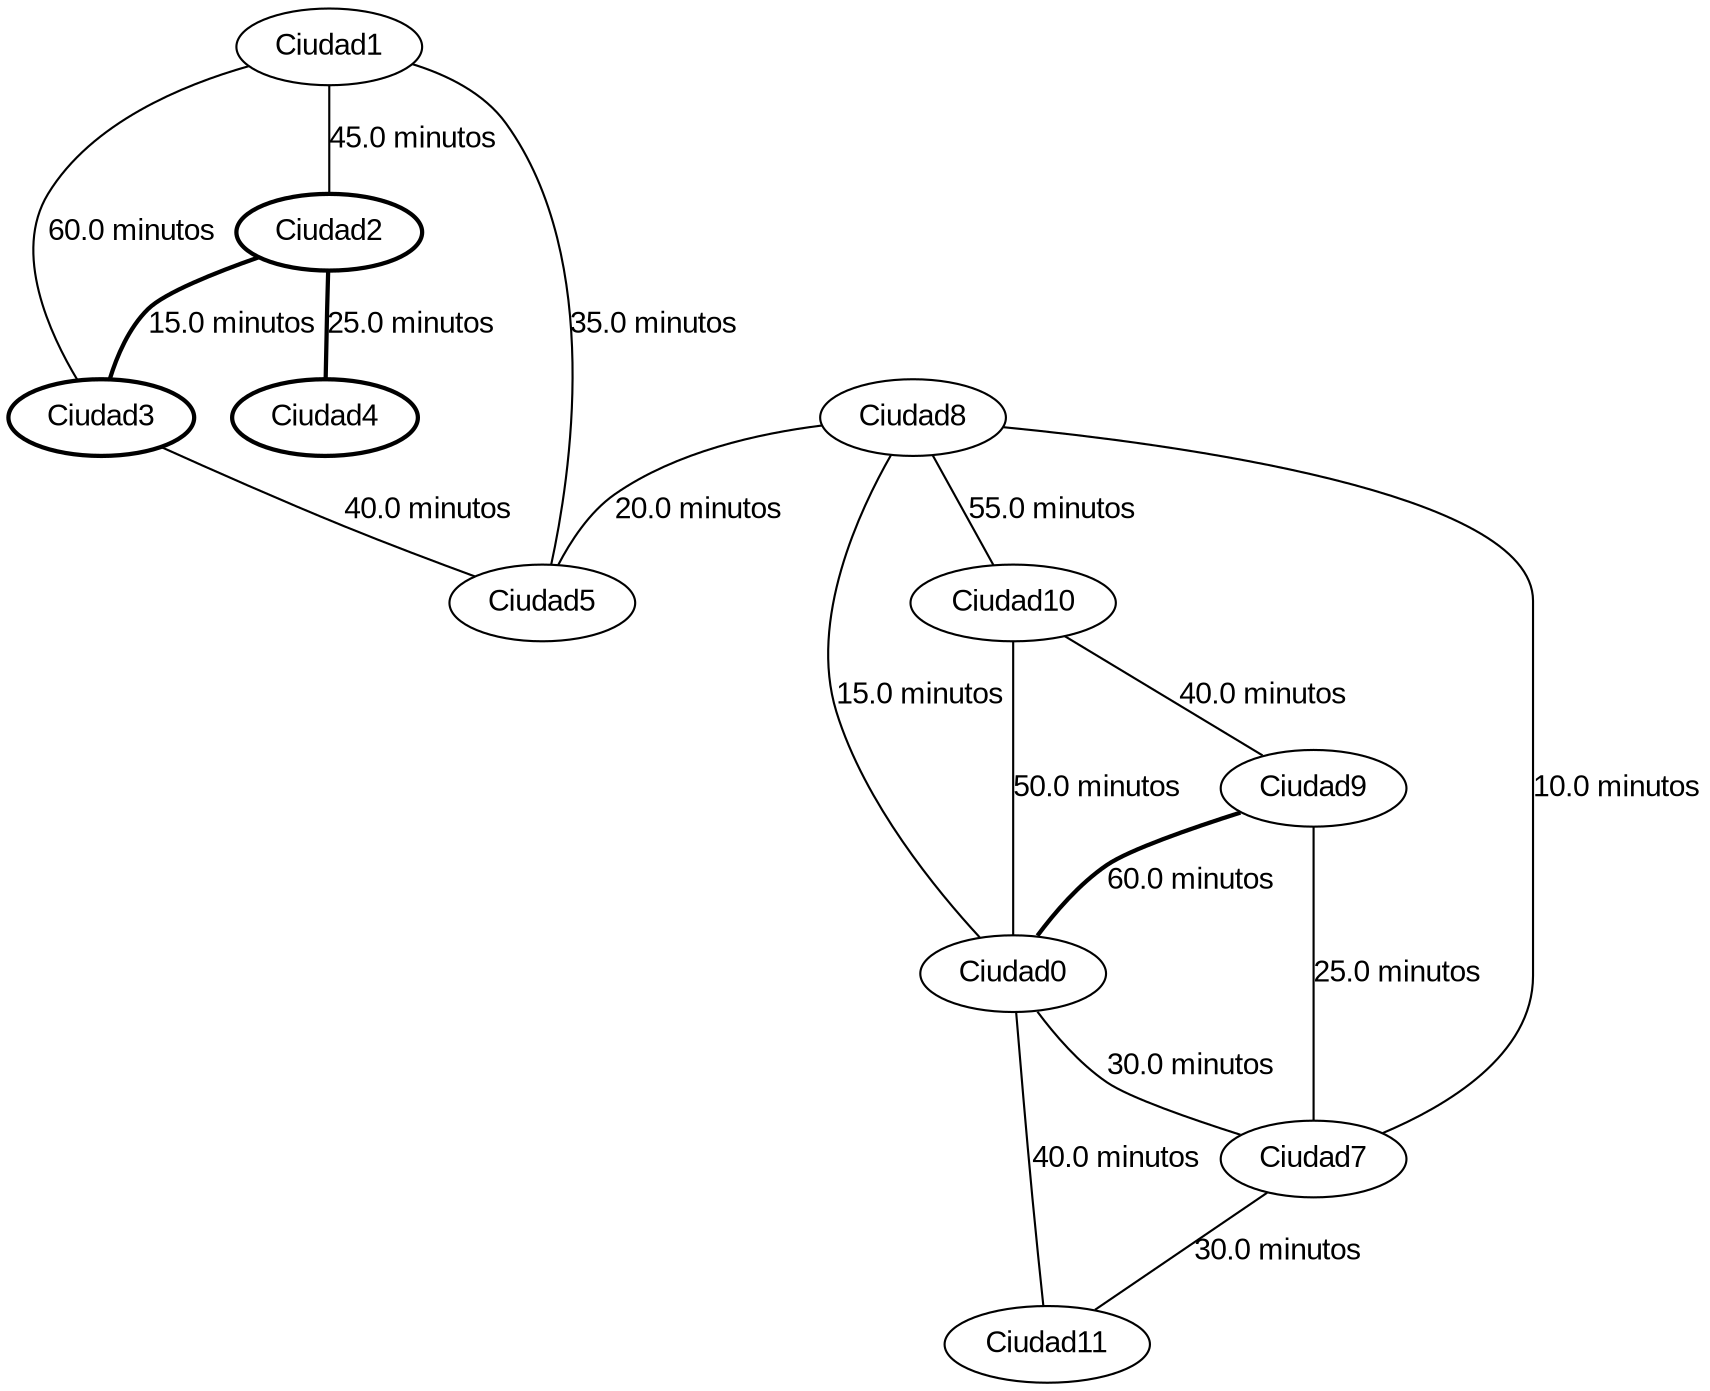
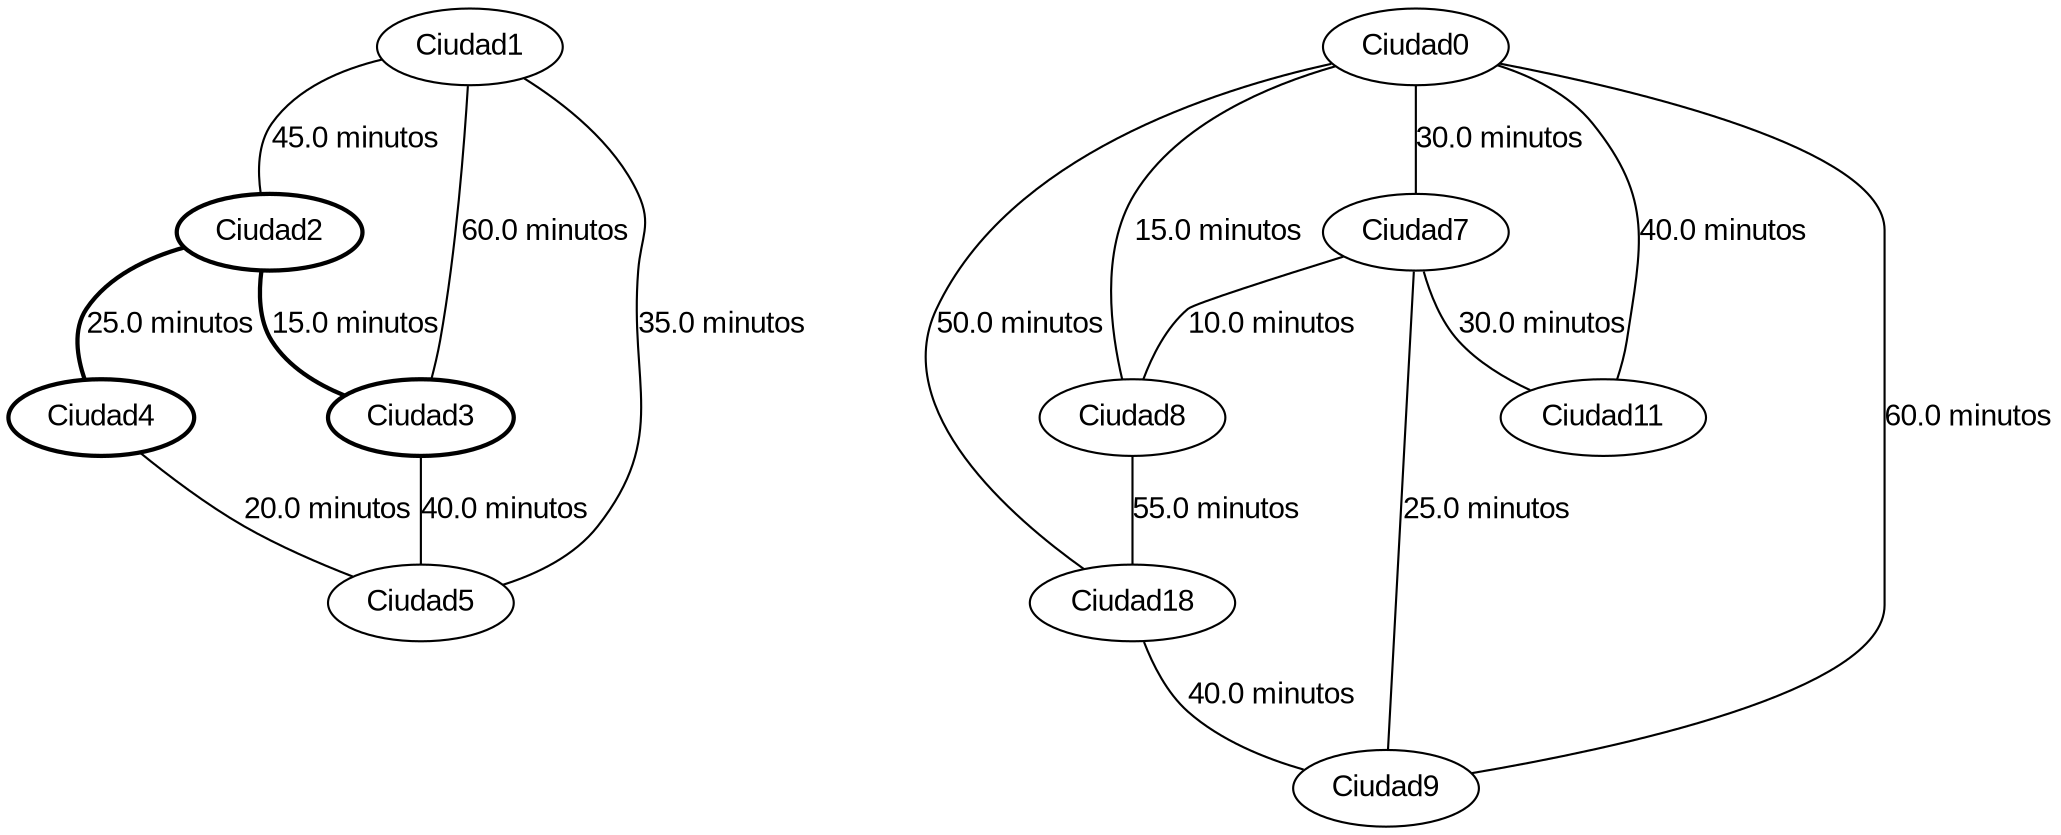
(671, 464) -> (241, 524)
(1013, 603) -> (1132, 603)
(1126, 855) -> (1885, 431)
